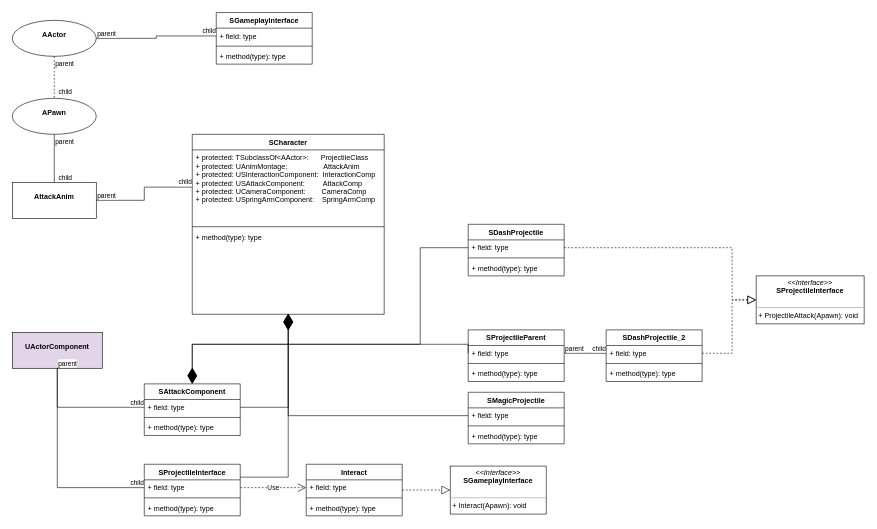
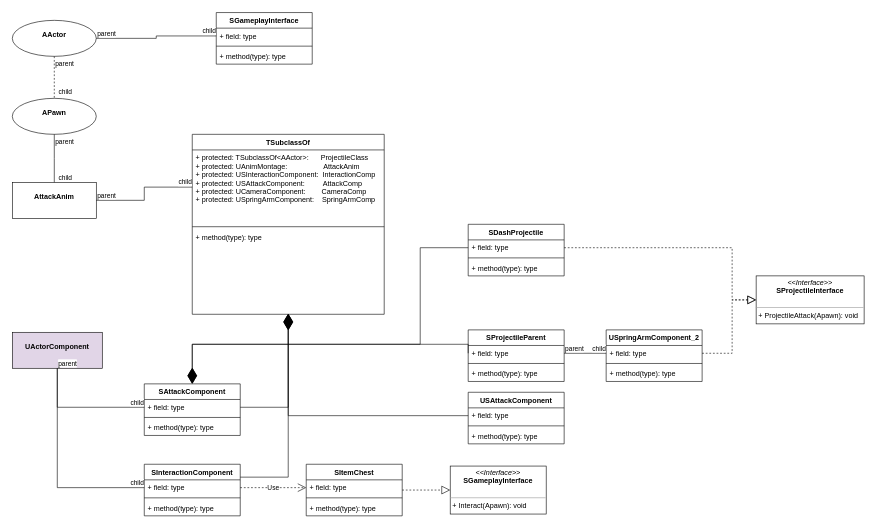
(288, 142) -> (288, 142)
(654, 338) -> (654, 338)
(516, 400) -> (516, 400)
(192, 472) -> (192, 472)
(354, 472) -> (354, 472)
